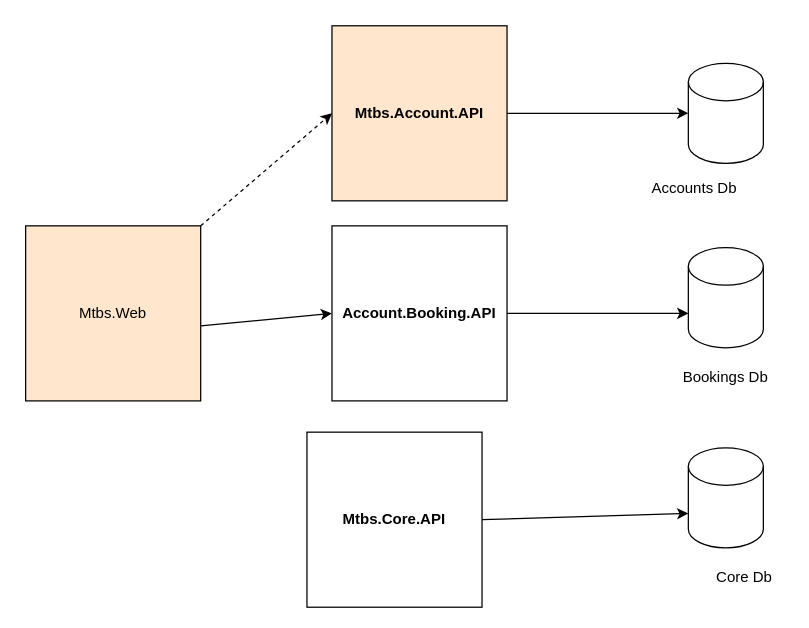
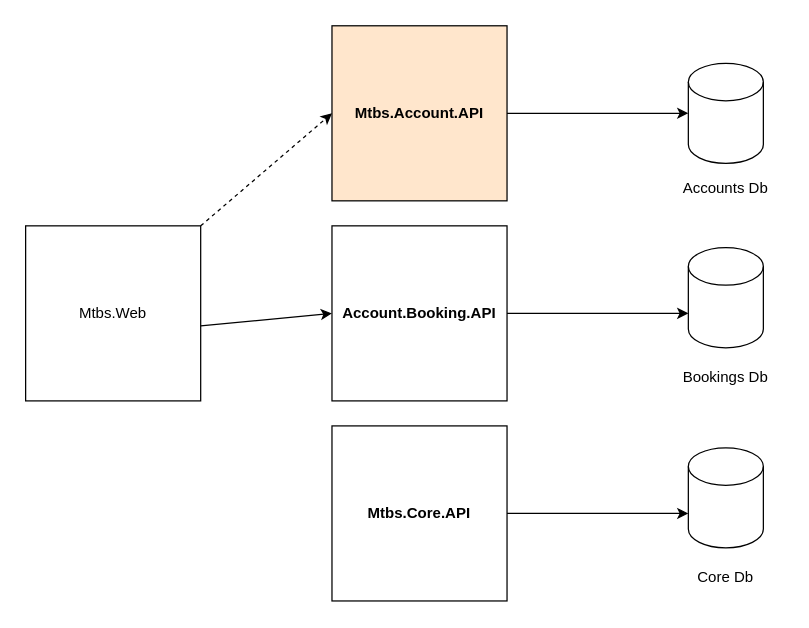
(694, 188) -> (726, 188)
(113, 313) -> (113, 313)
(394, 519) -> (419, 513)
(744, 576) -> (726, 576)
